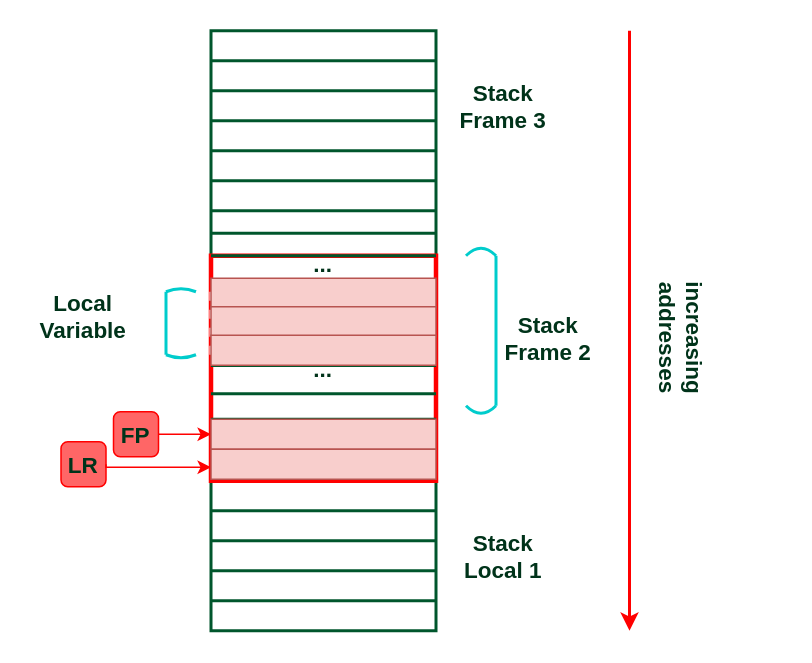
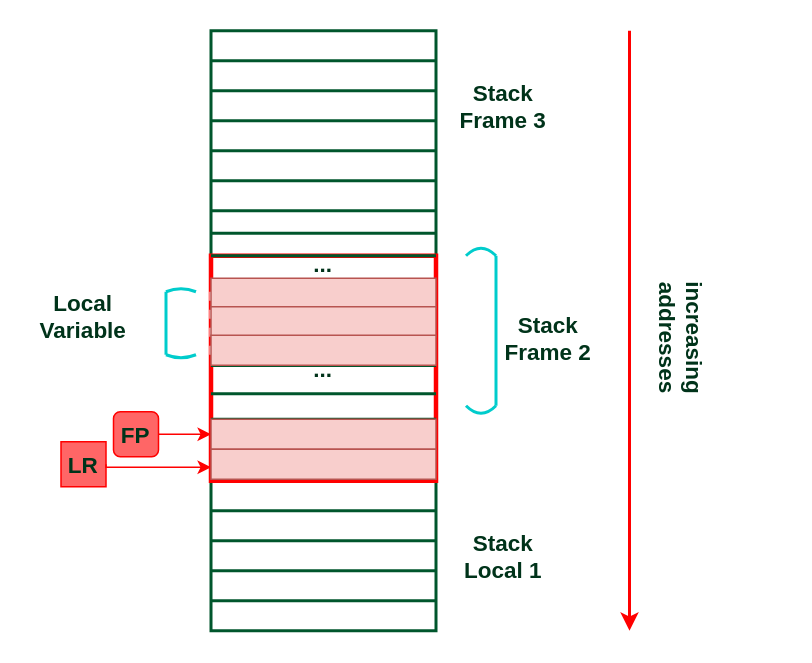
(83, 464) -> (83, 464)
